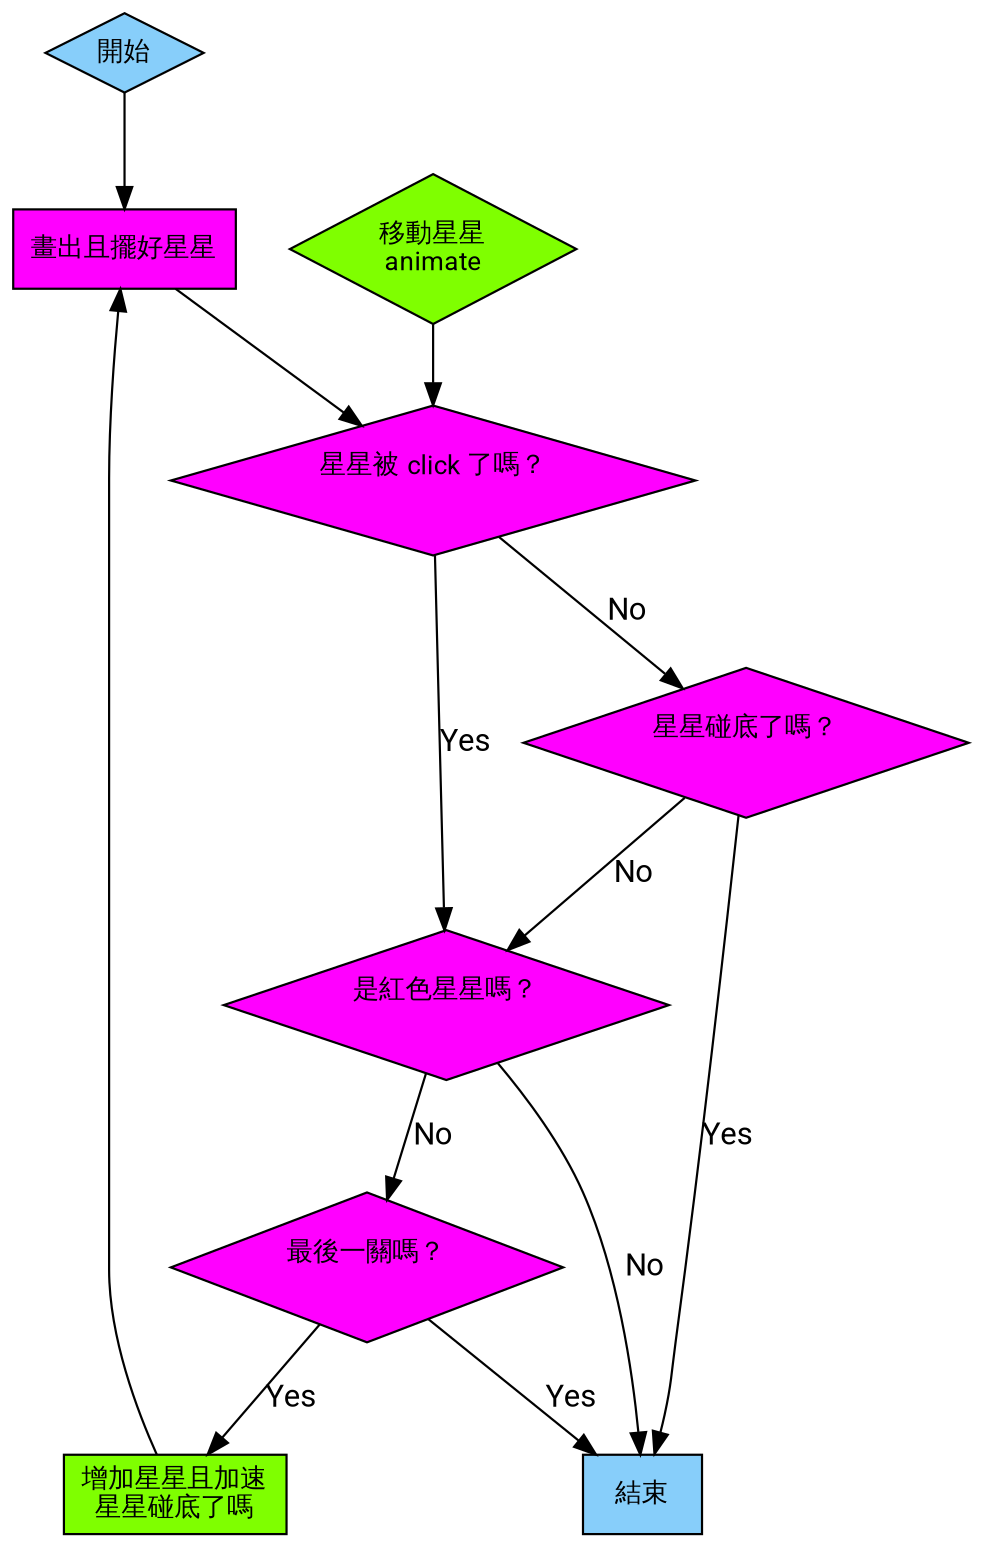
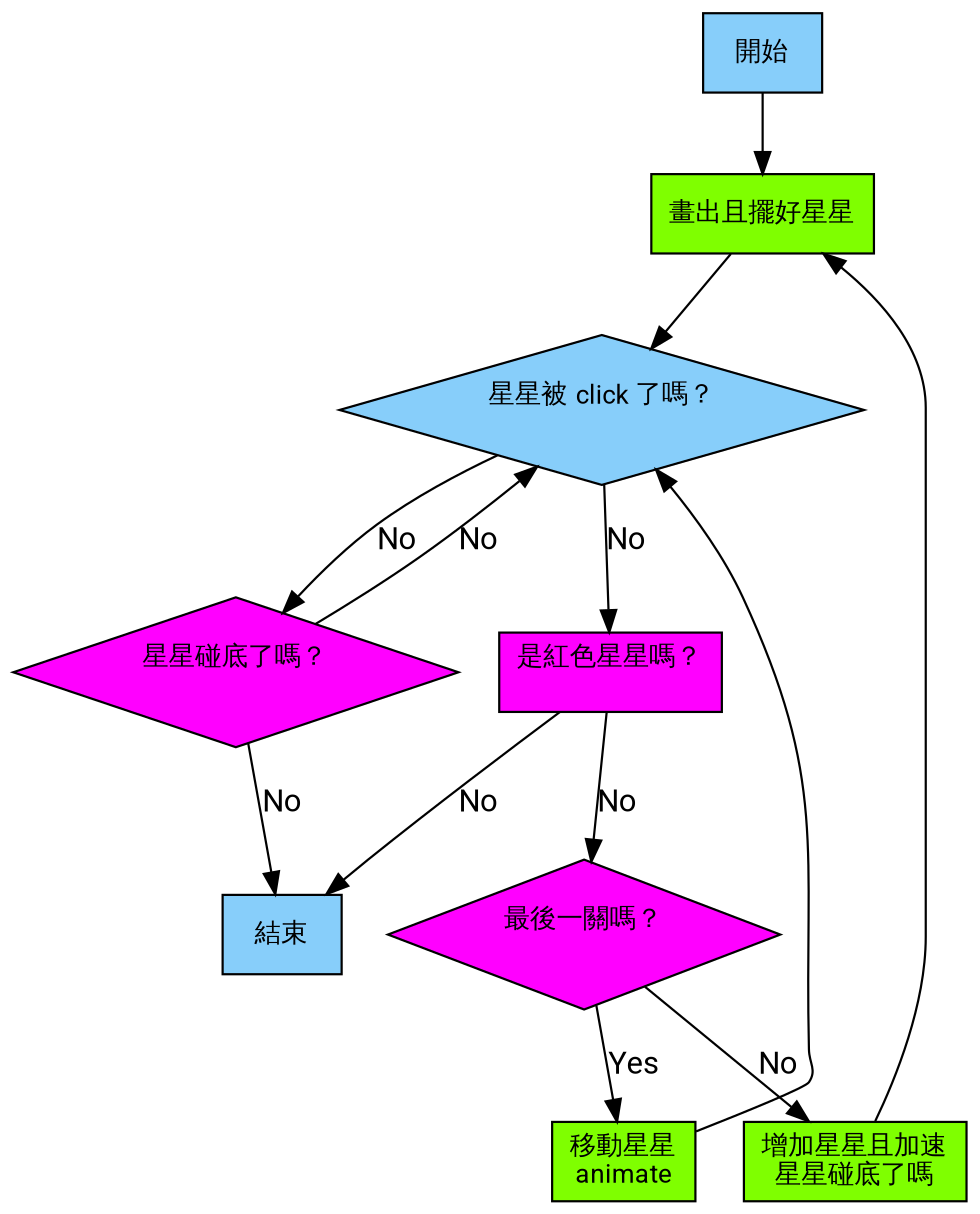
(125, 53) -> (763, 53)
(125, 249) -> (763, 214)
(433, 249) -> (624, 1162)
(433, 481) -> (602, 410)
(466, 743) -> (627, 541)
(605, 867) -> (420, 557)
(446, 1005) -> (611, 672)
(728, 1136) -> (283, 803)
(504, 1380) -> (605, 1053)
(292, 1399) -> (779, 1066)
